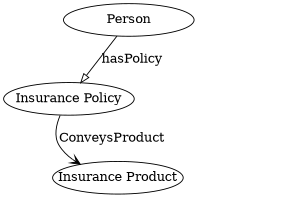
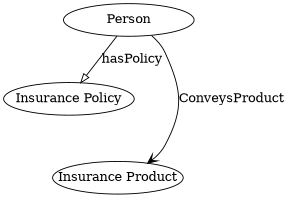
(57, 140) -> (178, 96)
